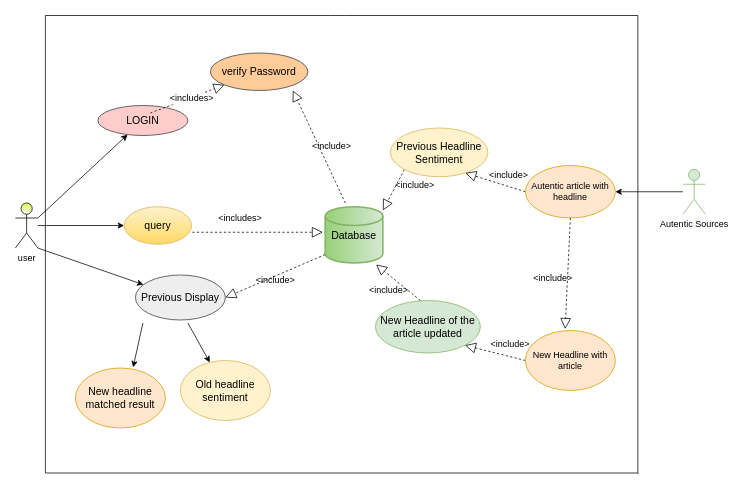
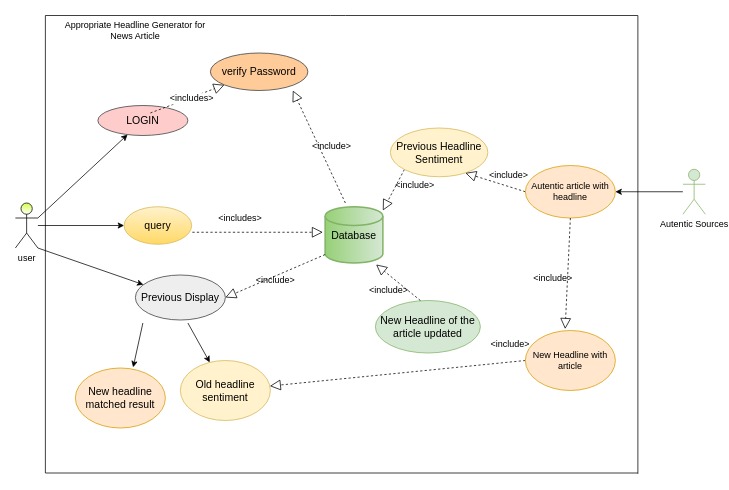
none -> (135, 30)
(499, 354) -> (402, 373)
